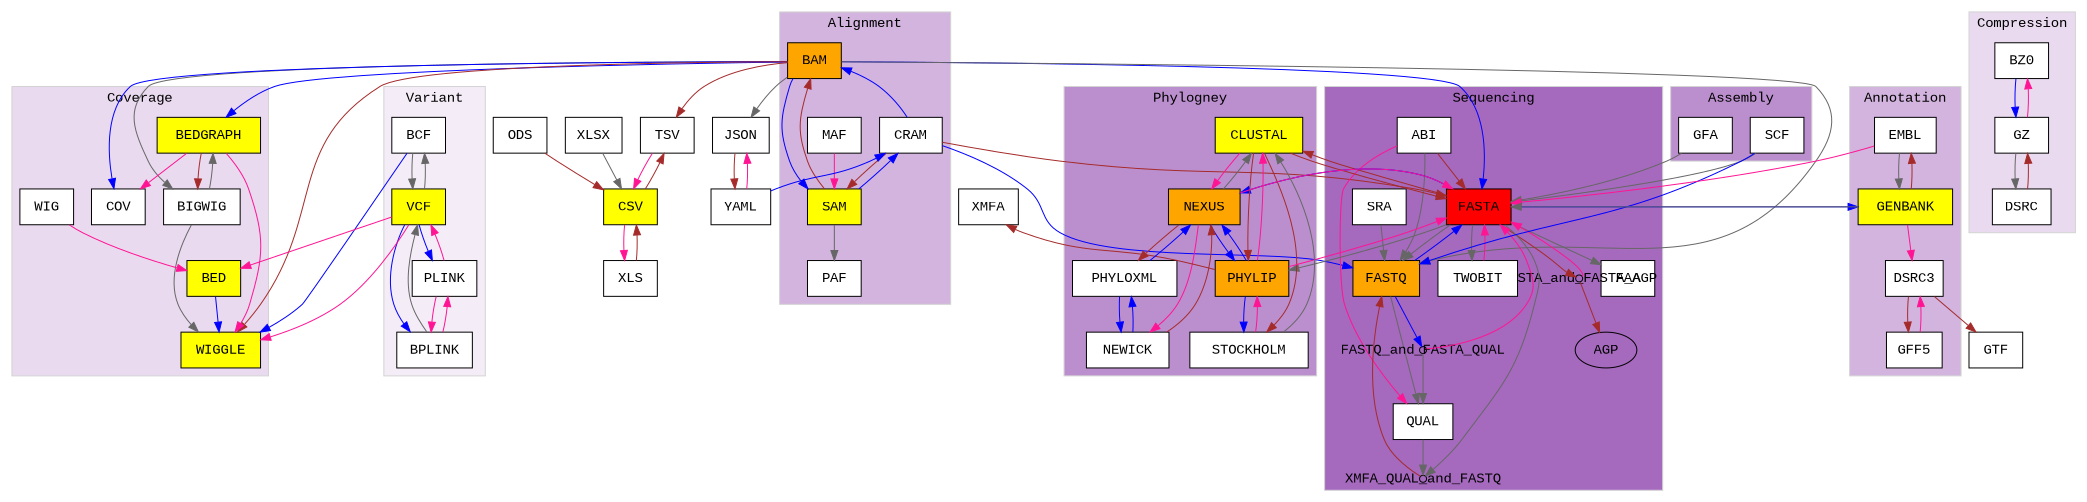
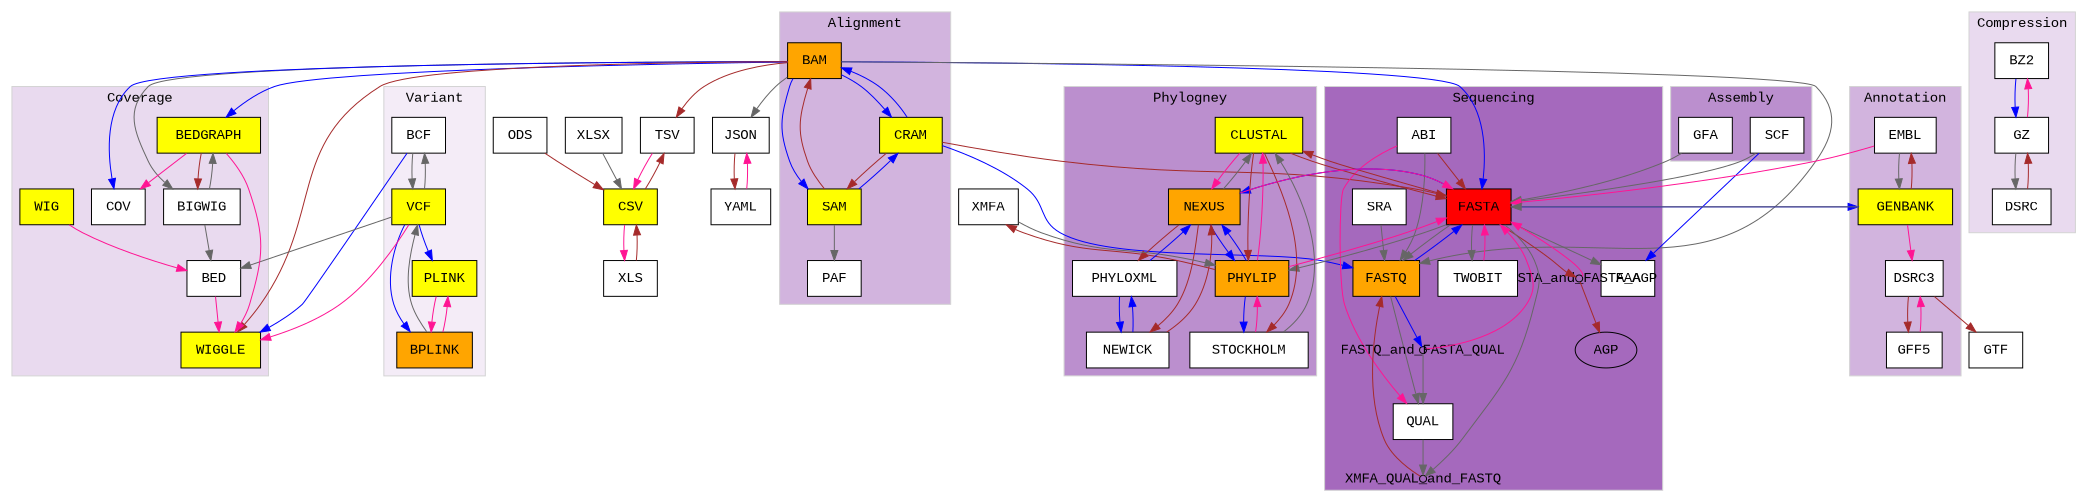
(2022, 61) -> (2022, 61)
(834, 135) -> none
(911, 135) -> (911, 135)
(824, 176) -> (865, 90)
(47, 207) -> (47, 207)
(1595, 215) -> (1709, 201)
(321, 241) -> (321, 241)
(440, 247) -> none
none -> (1110, 249)
(175, 276) -> (207, 238)
(214, 278) -> (214, 278)
(445, 278) -> (445, 278)
(1188, 280) -> (1188, 280)
(217, 309) -> (217, 309)
(435, 350) -> (435, 350)
